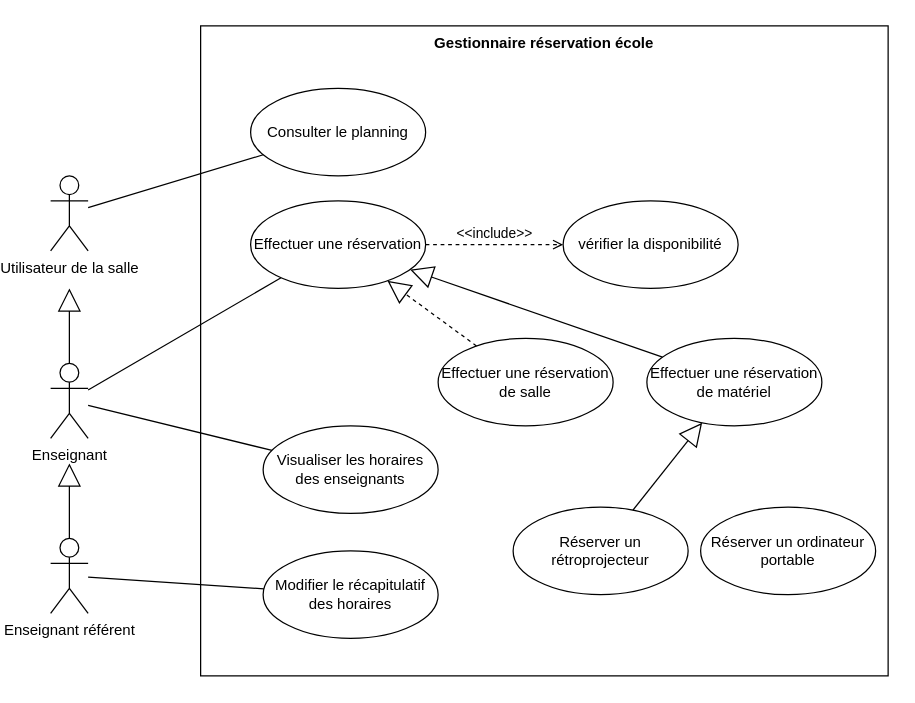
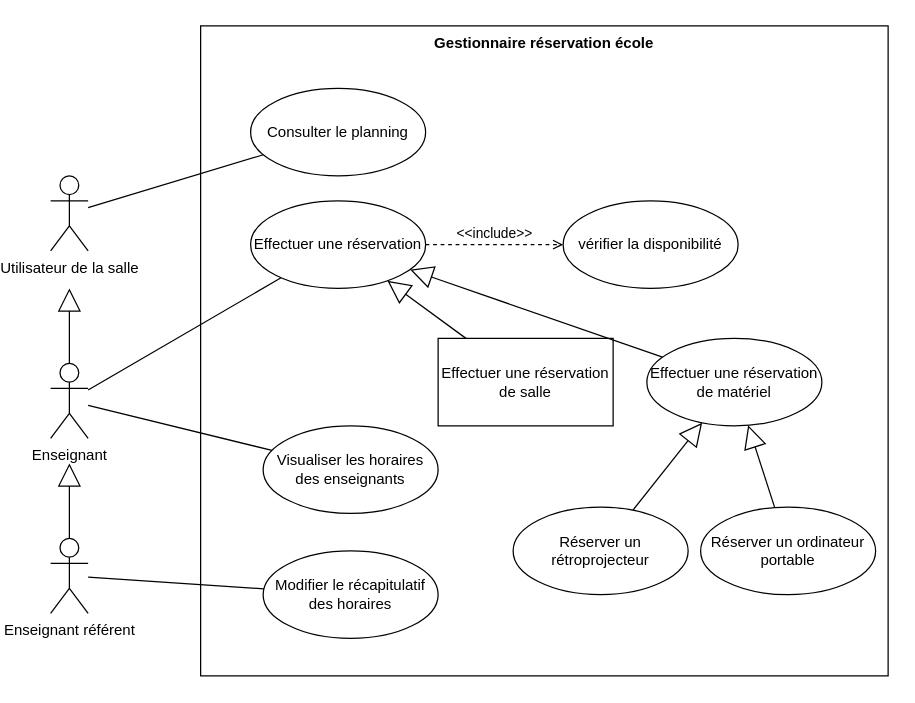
(441, 320) -> (436, 316)
(526, 382) -> (526, 382)
none -> (765, 477)
